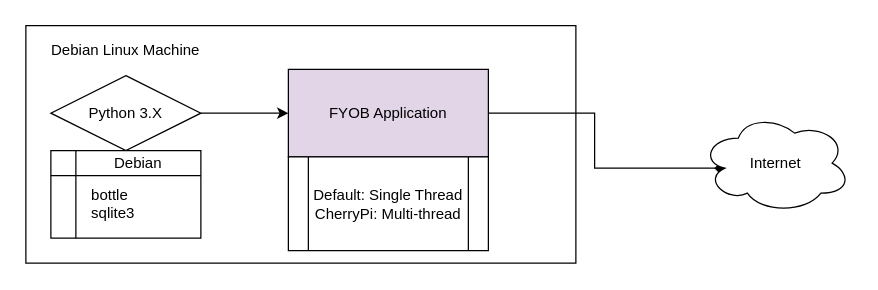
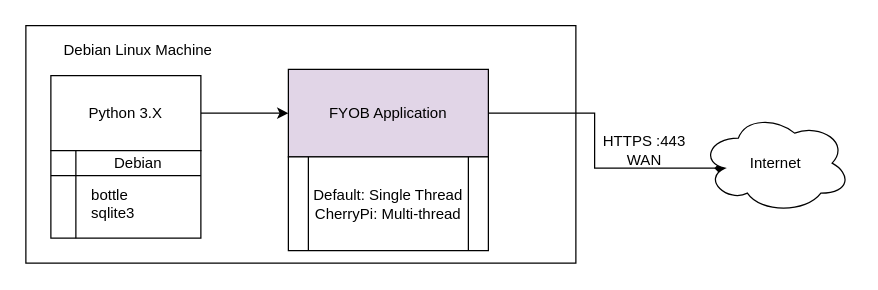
(126, 51) -> (138, 51)
(126, 113) -> (126, 113)
none -> (644, 151)
